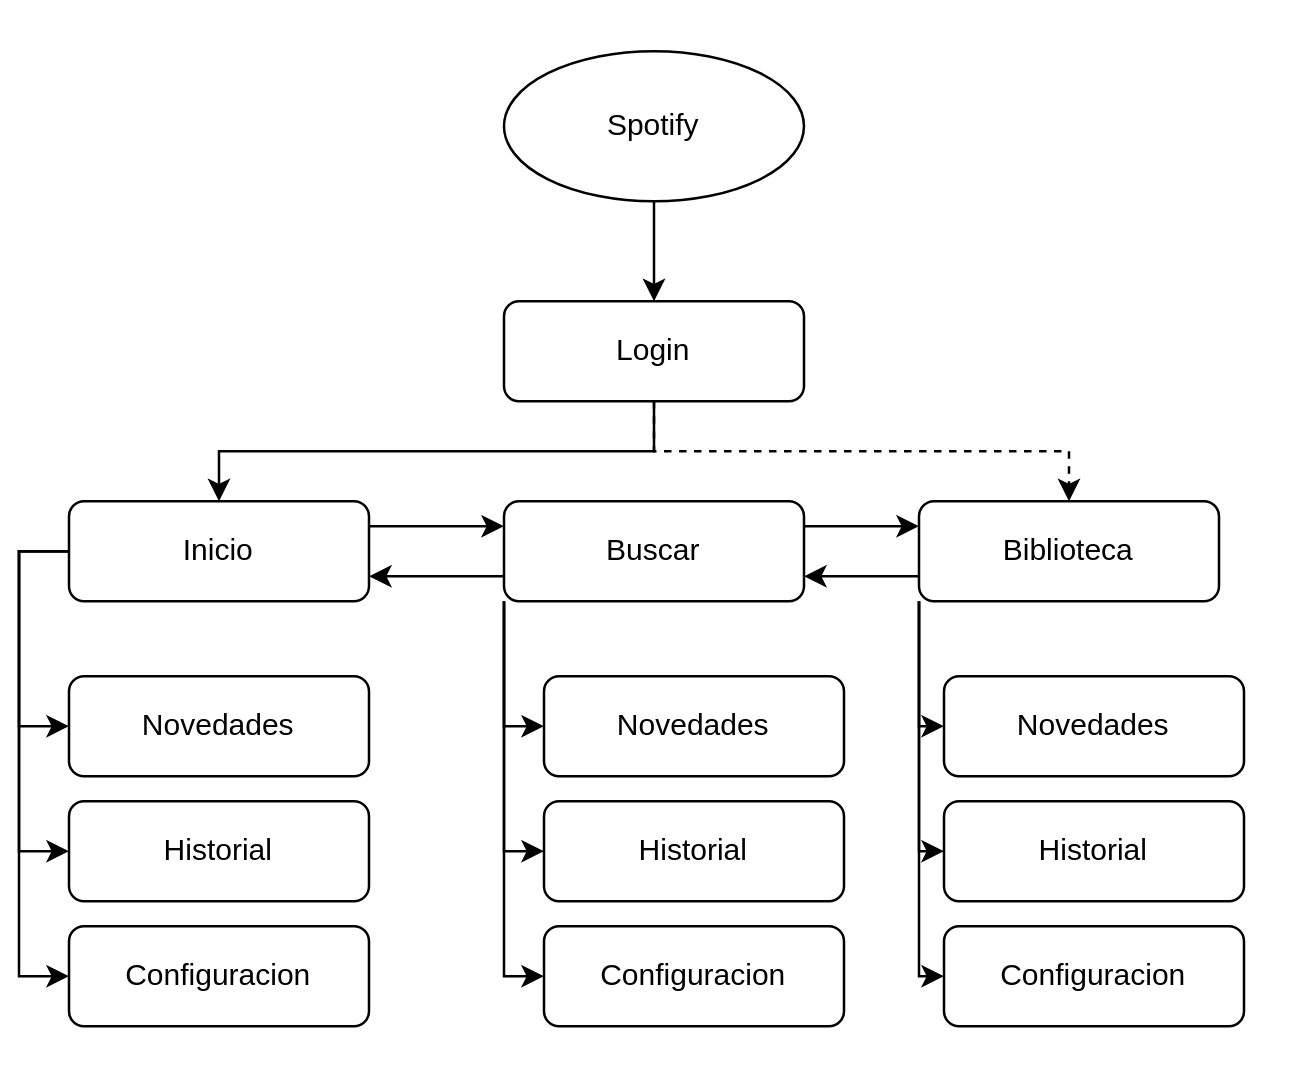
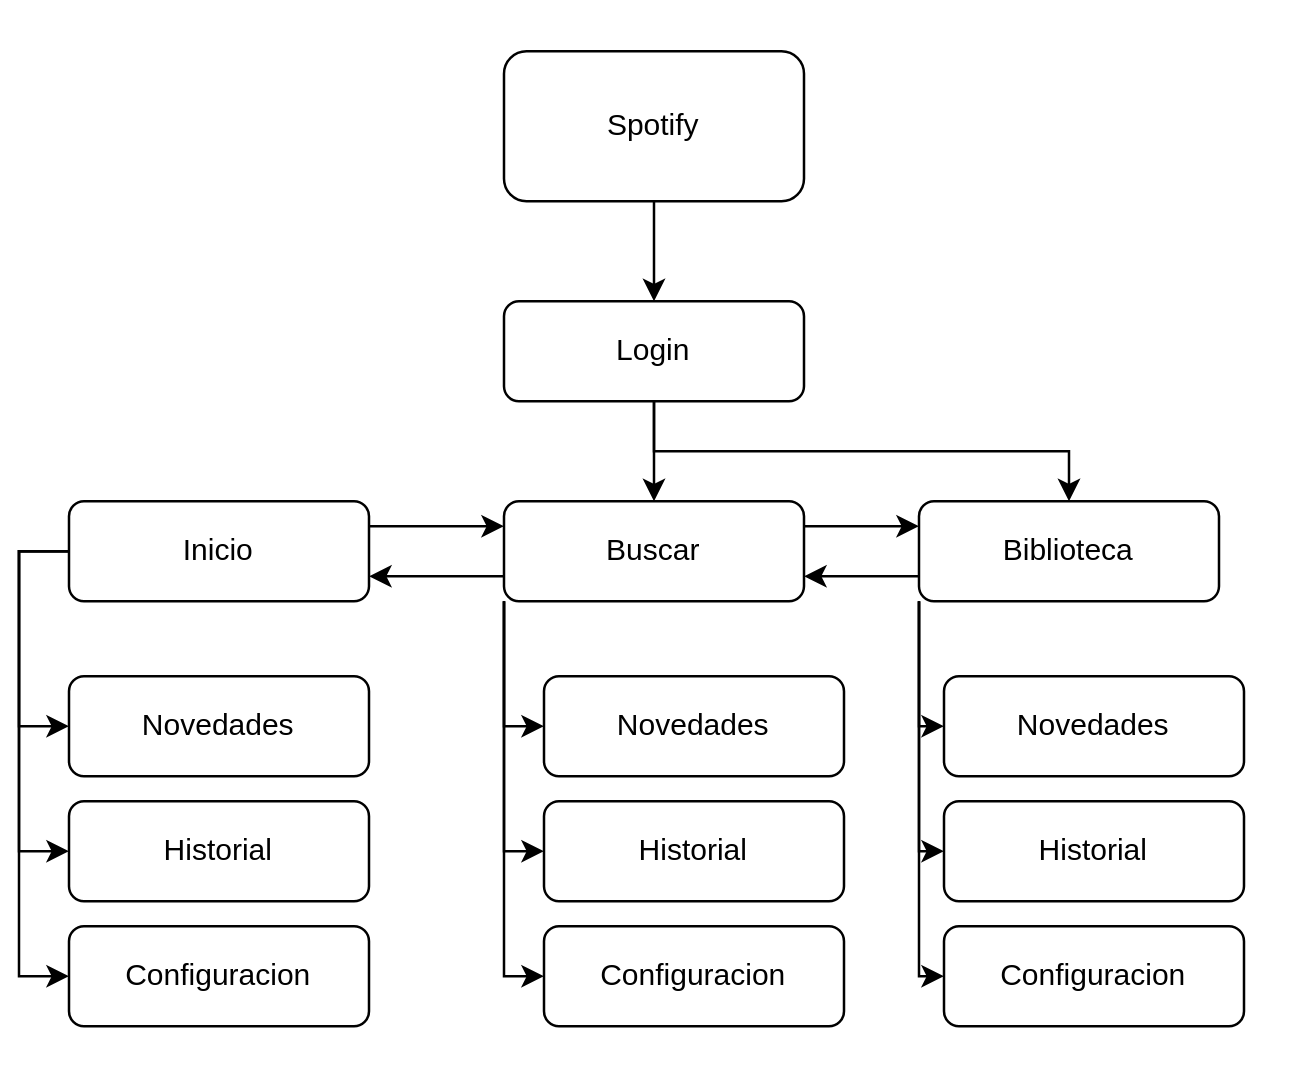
(654, 126) -> (654, 126)
(417, 451) -> (654, 470)
(880, 451) -> (880, 451)
